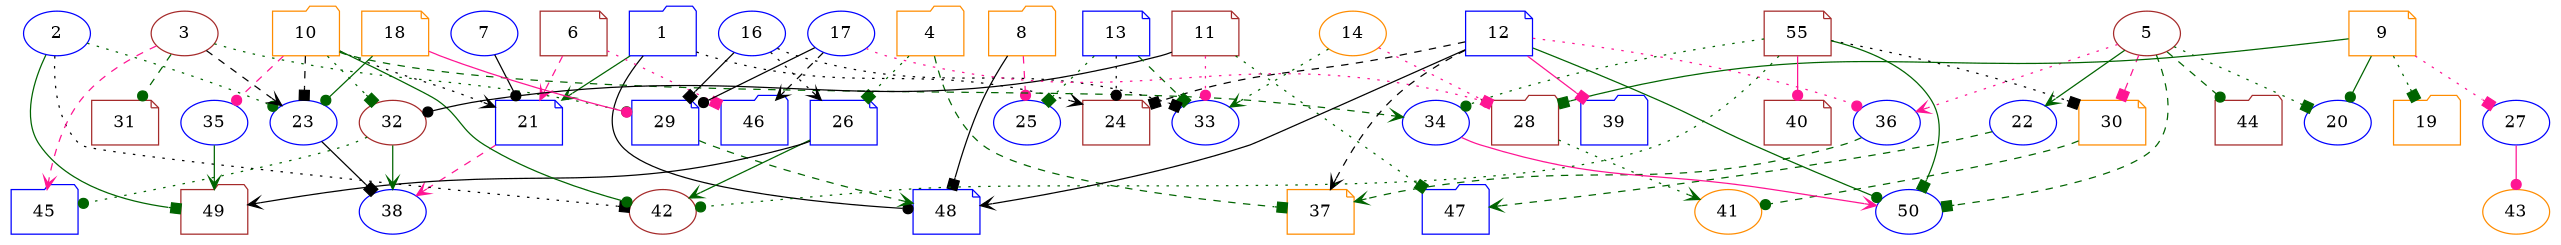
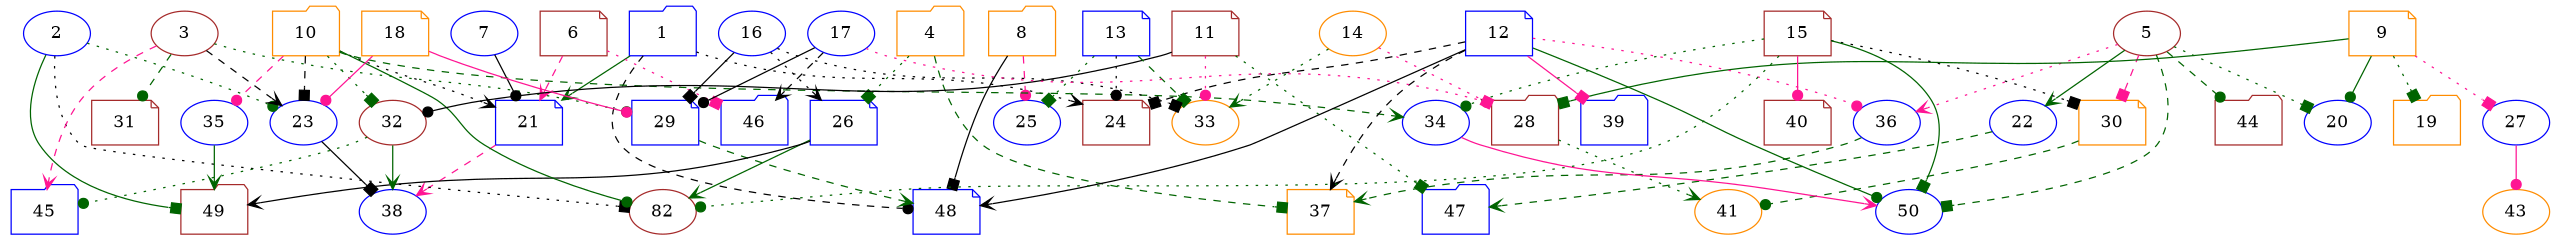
(1798, 33) -> (1798, 33)
(343, 84) -> (343, 84)
(1205, 123) -> (1205, 123)
(699, 181) -> (699, 181)
(663, 212) -> (663, 212)
